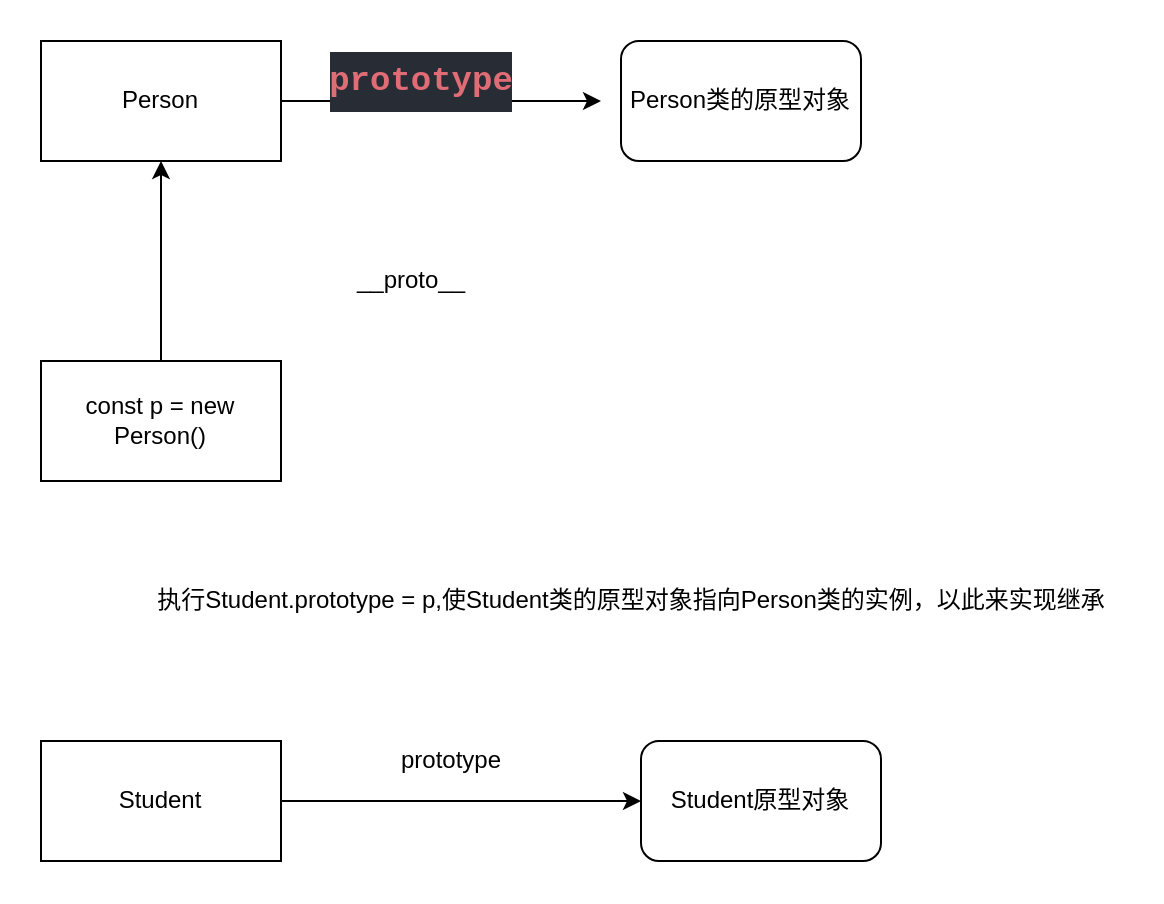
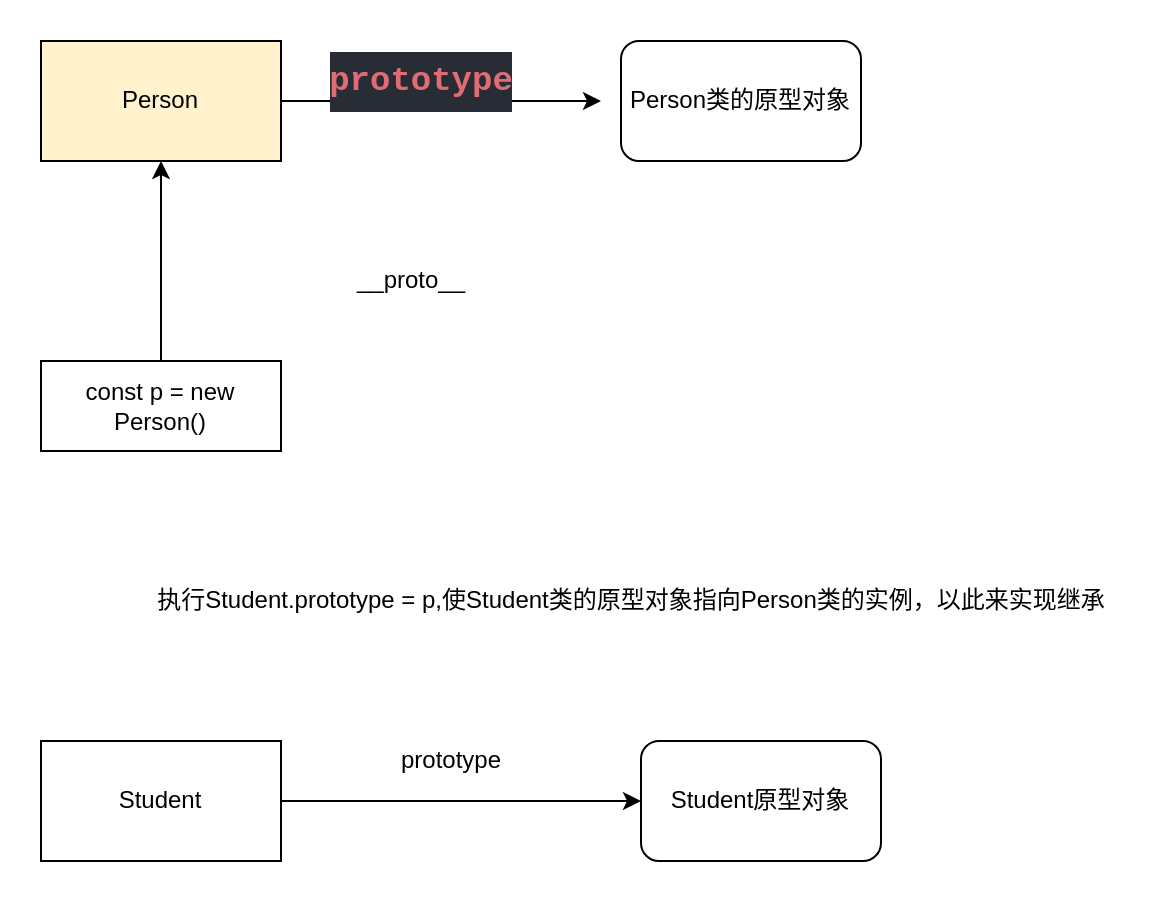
(161, 101) -> (161, 101)
(161, 421) -> (161, 406)
